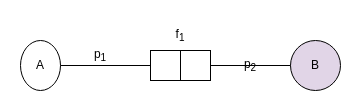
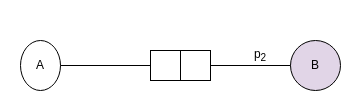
(181, 36) -> none
(101, 56) -> none
(251, 66) -> (261, 56)
